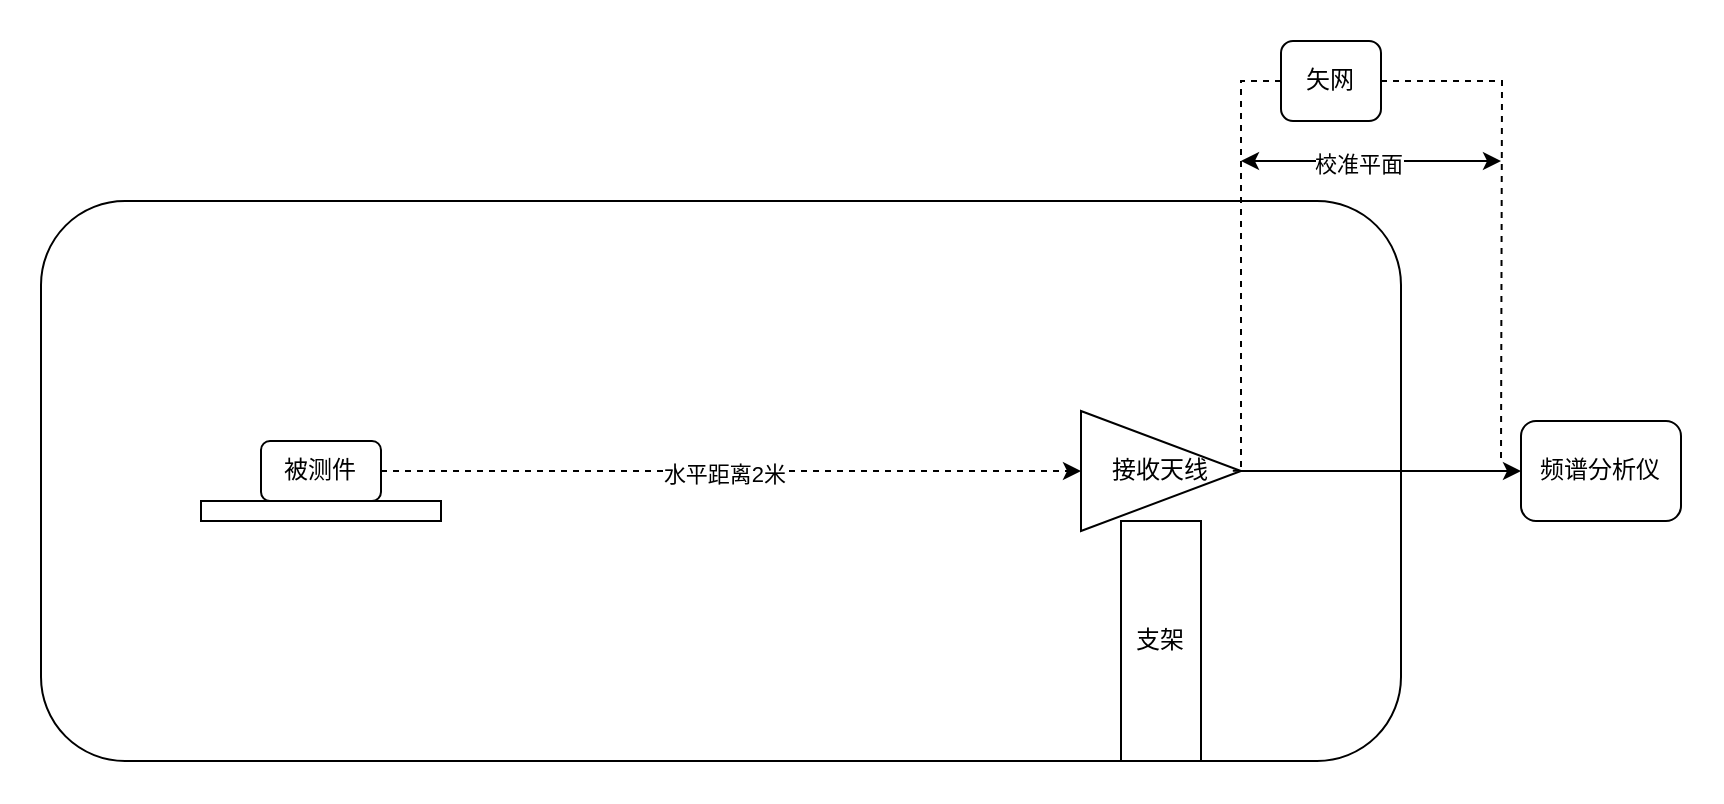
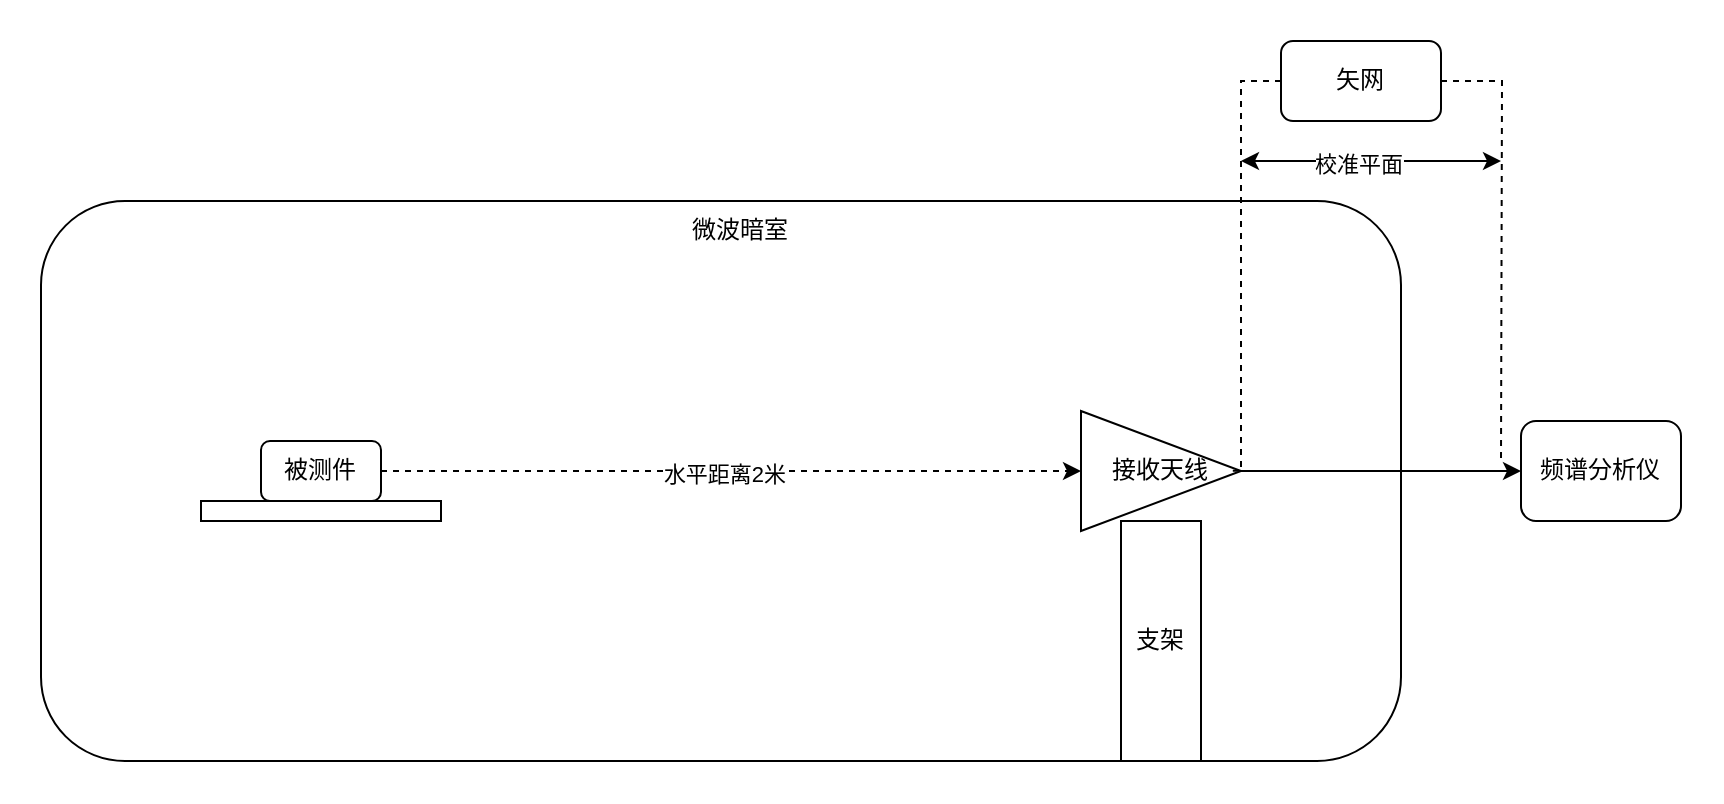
(1331, 81) -> (1361, 81)
none -> (741, 231)
